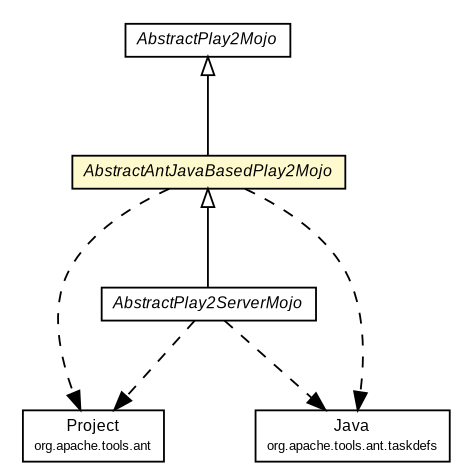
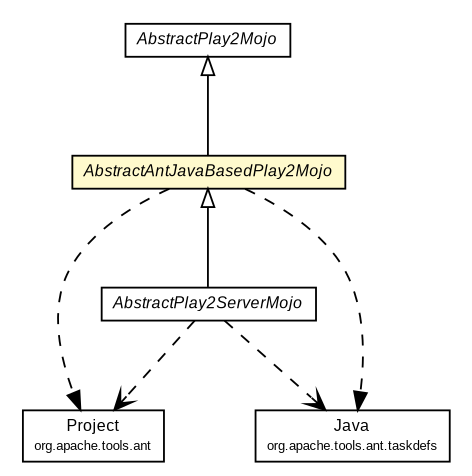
(161, 358) -> (161, 358)
(268, 359) -> (268, 359)
